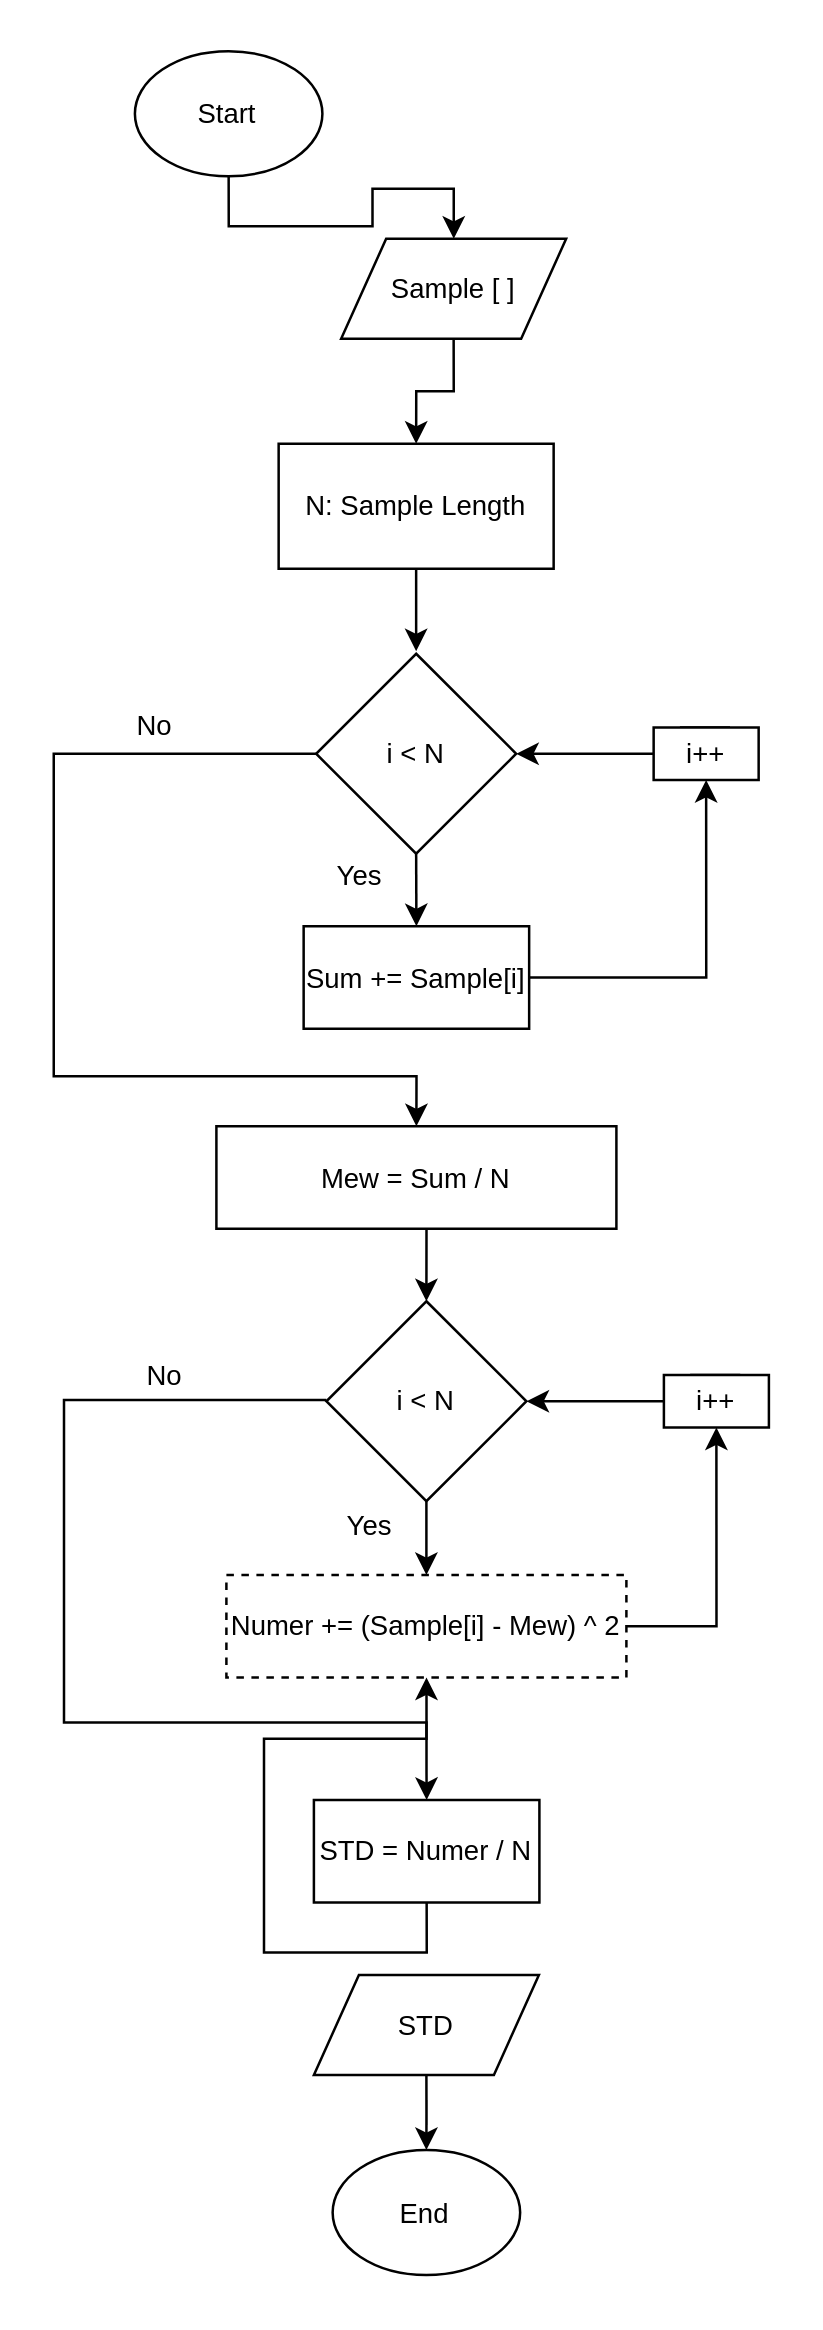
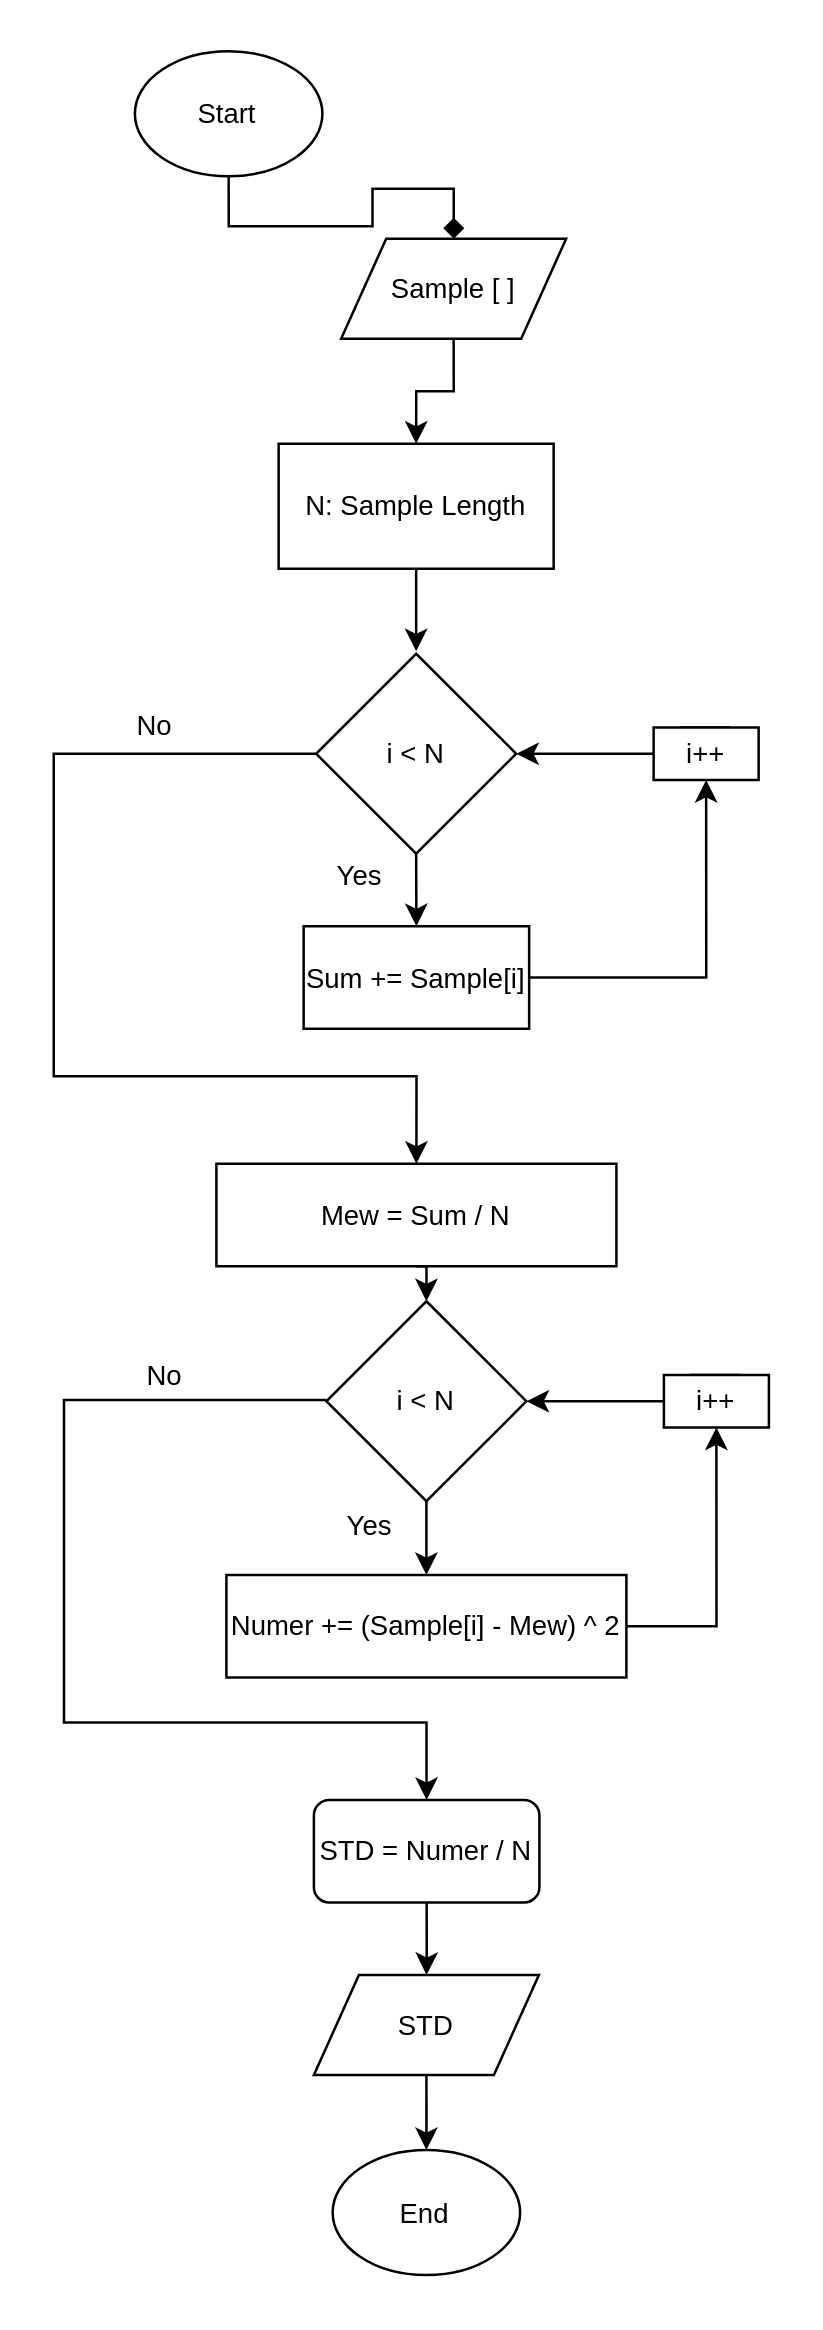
(454, 219) -> (454, 218)
(416, 1178) -> (416, 1215)
(426, 1626) -> (426, 1626)
(264, 1849) -> (426, 1954)
(426, 1851) -> (426, 1851)
